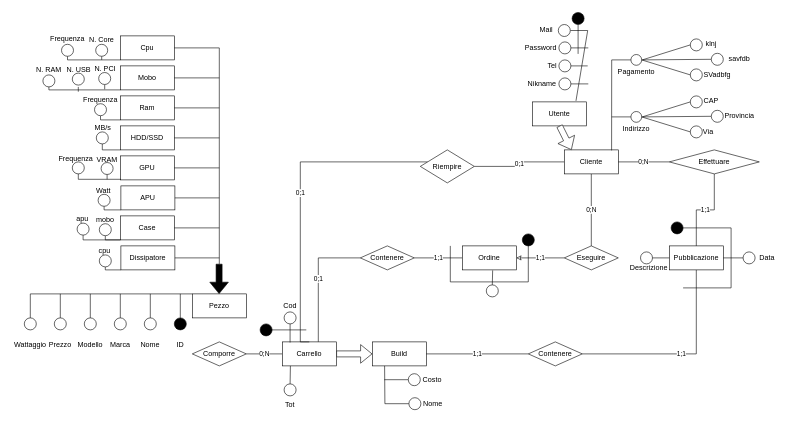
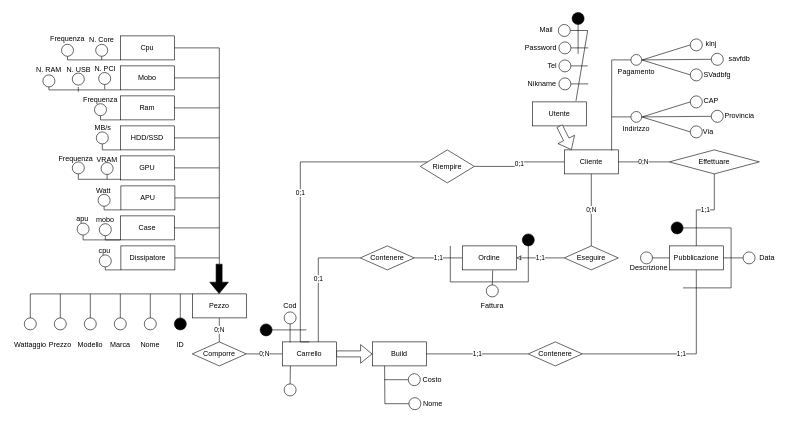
none -> (492, 306)
none -> (219, 330)
(290, 405) -> none
